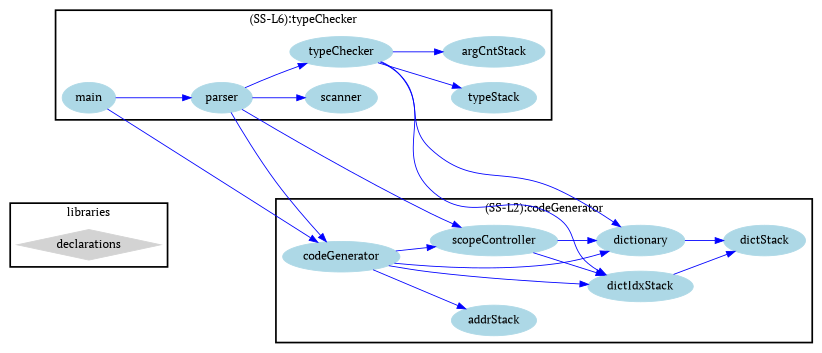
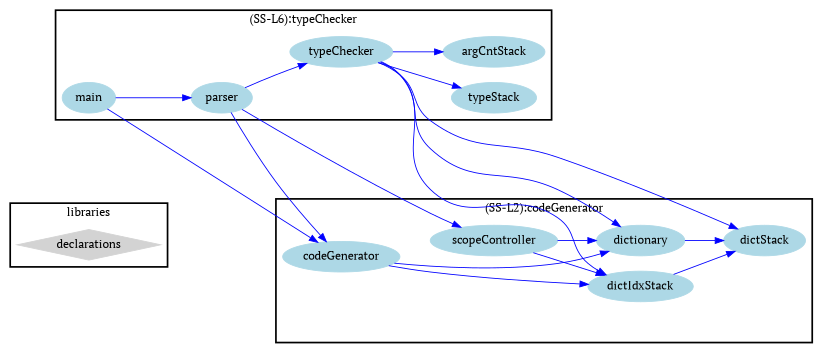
(341, 98) -> none
none -> (543, 153)
(411, 249) -> none
(494, 320) -> none
